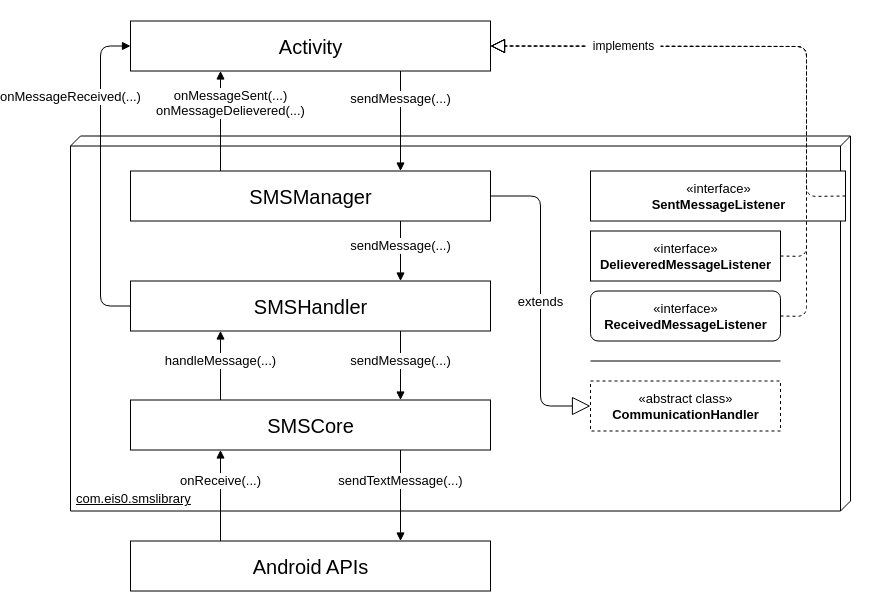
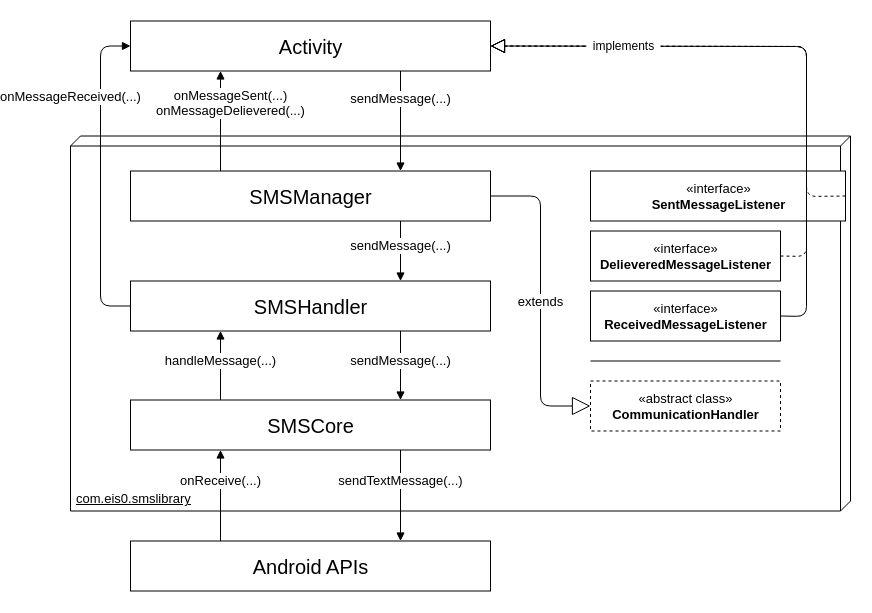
(807, 293) -> (807, 293)
(686, 316) -> (686, 316)
